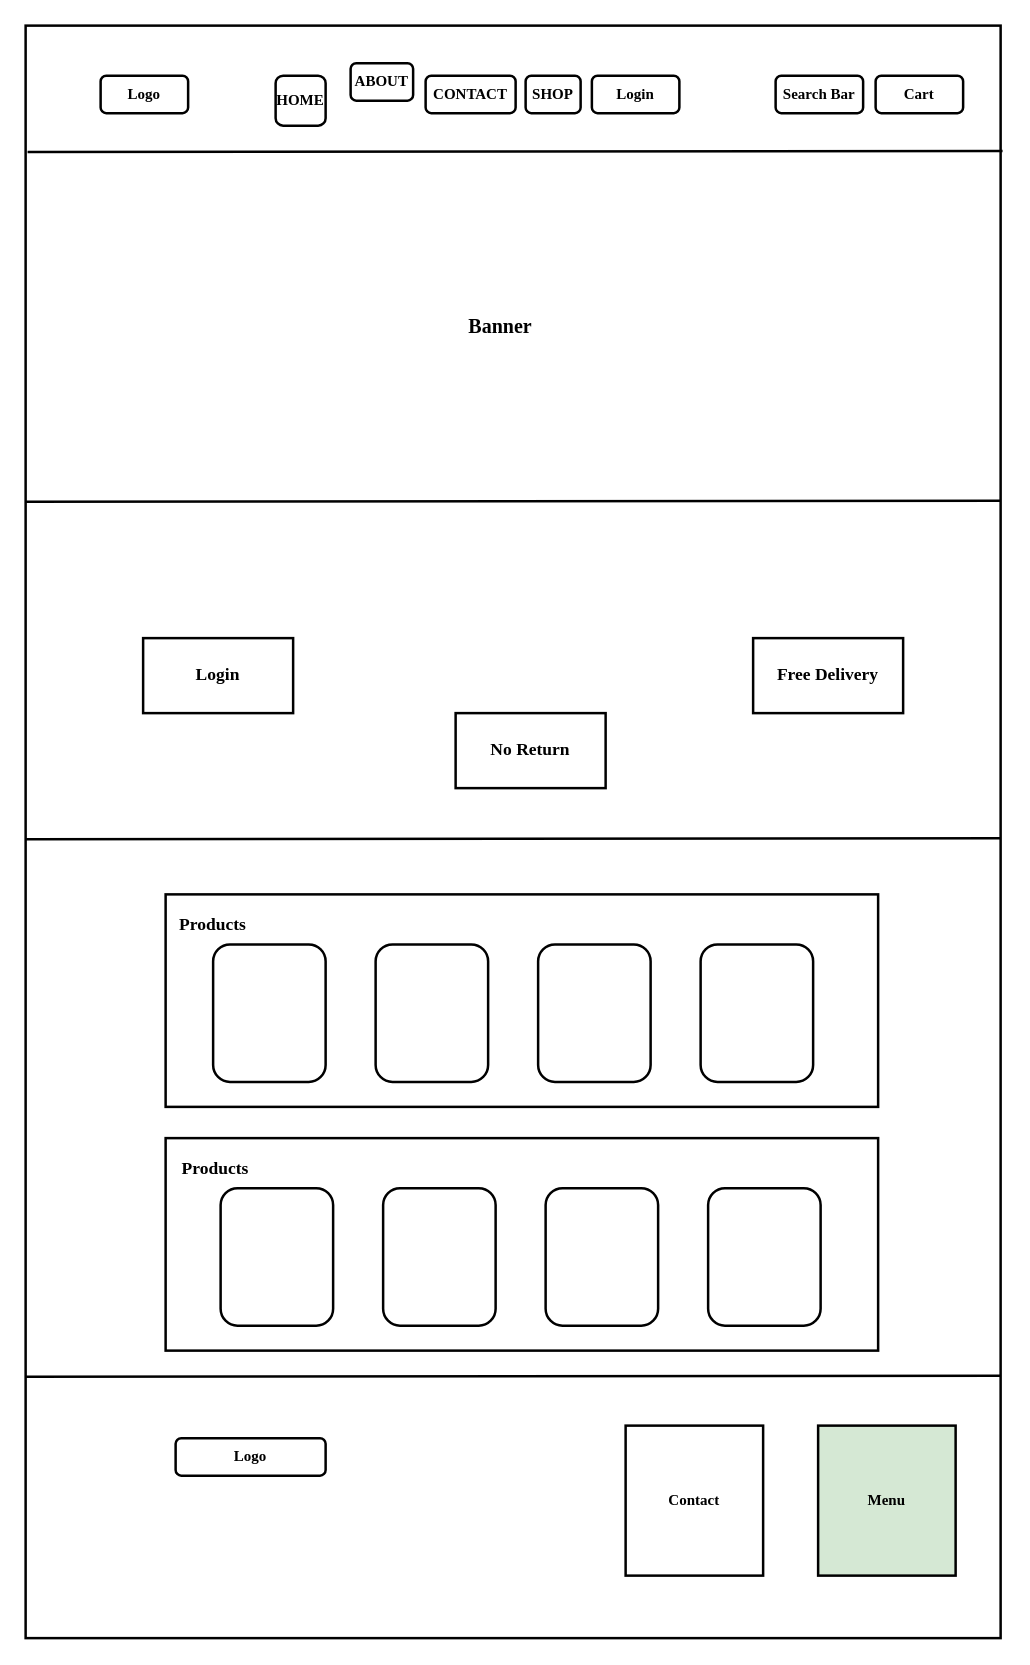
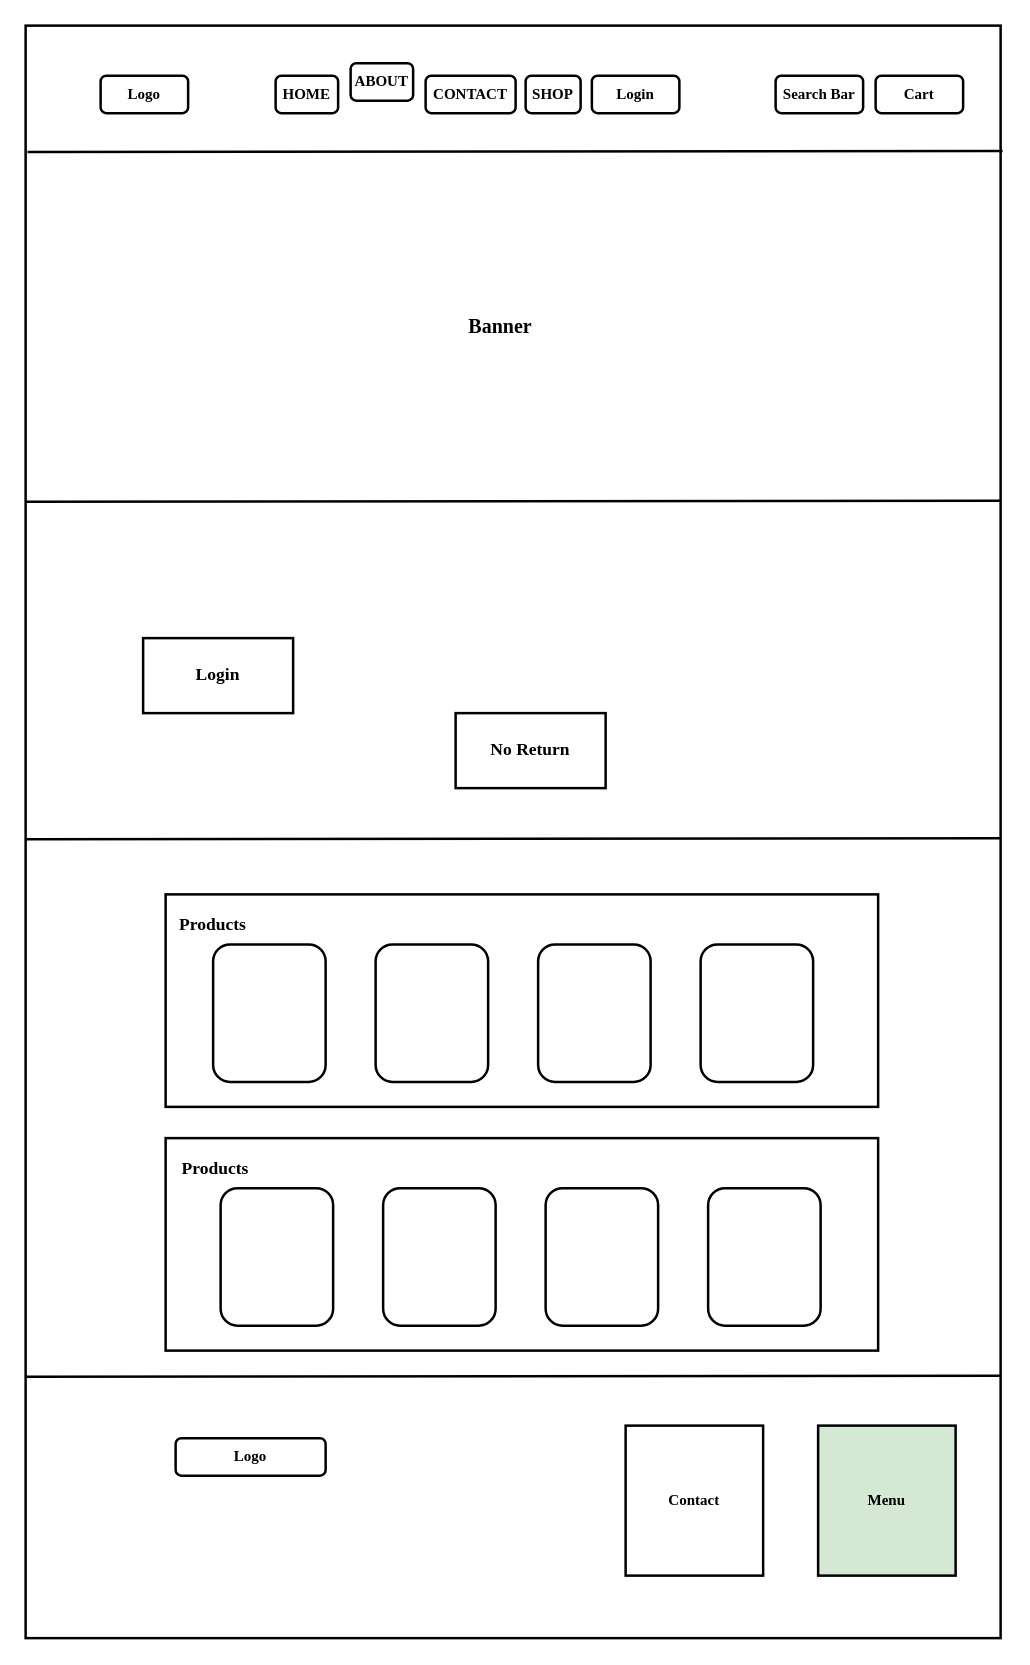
(301, 101) -> (307, 94)
(828, 676) -> none
